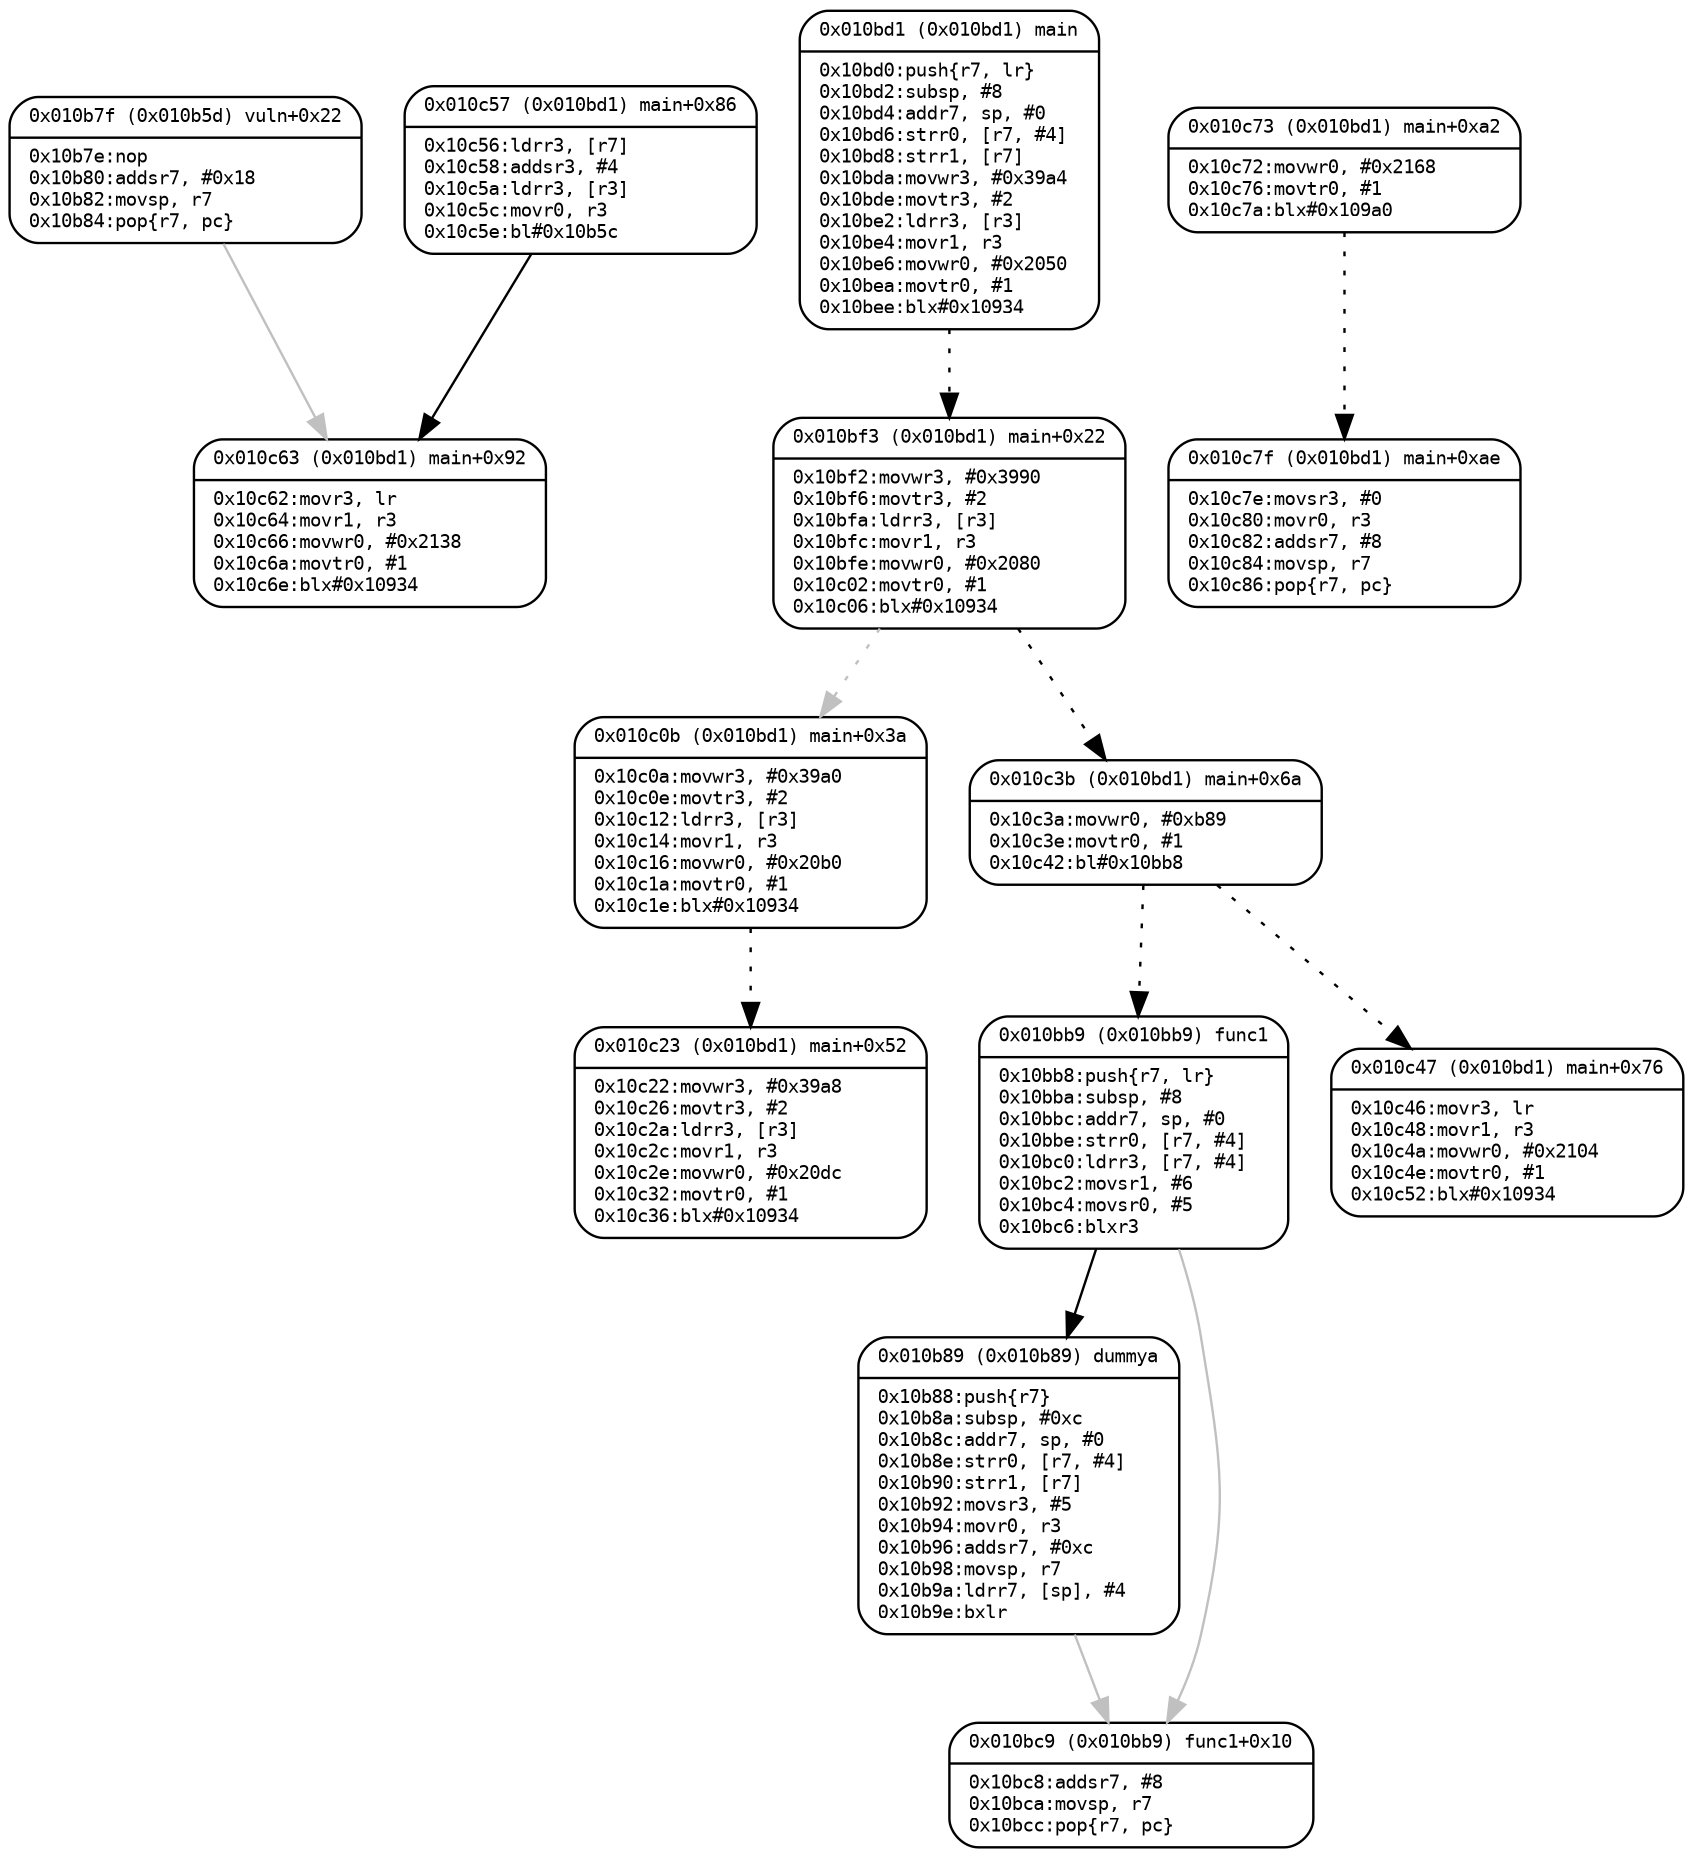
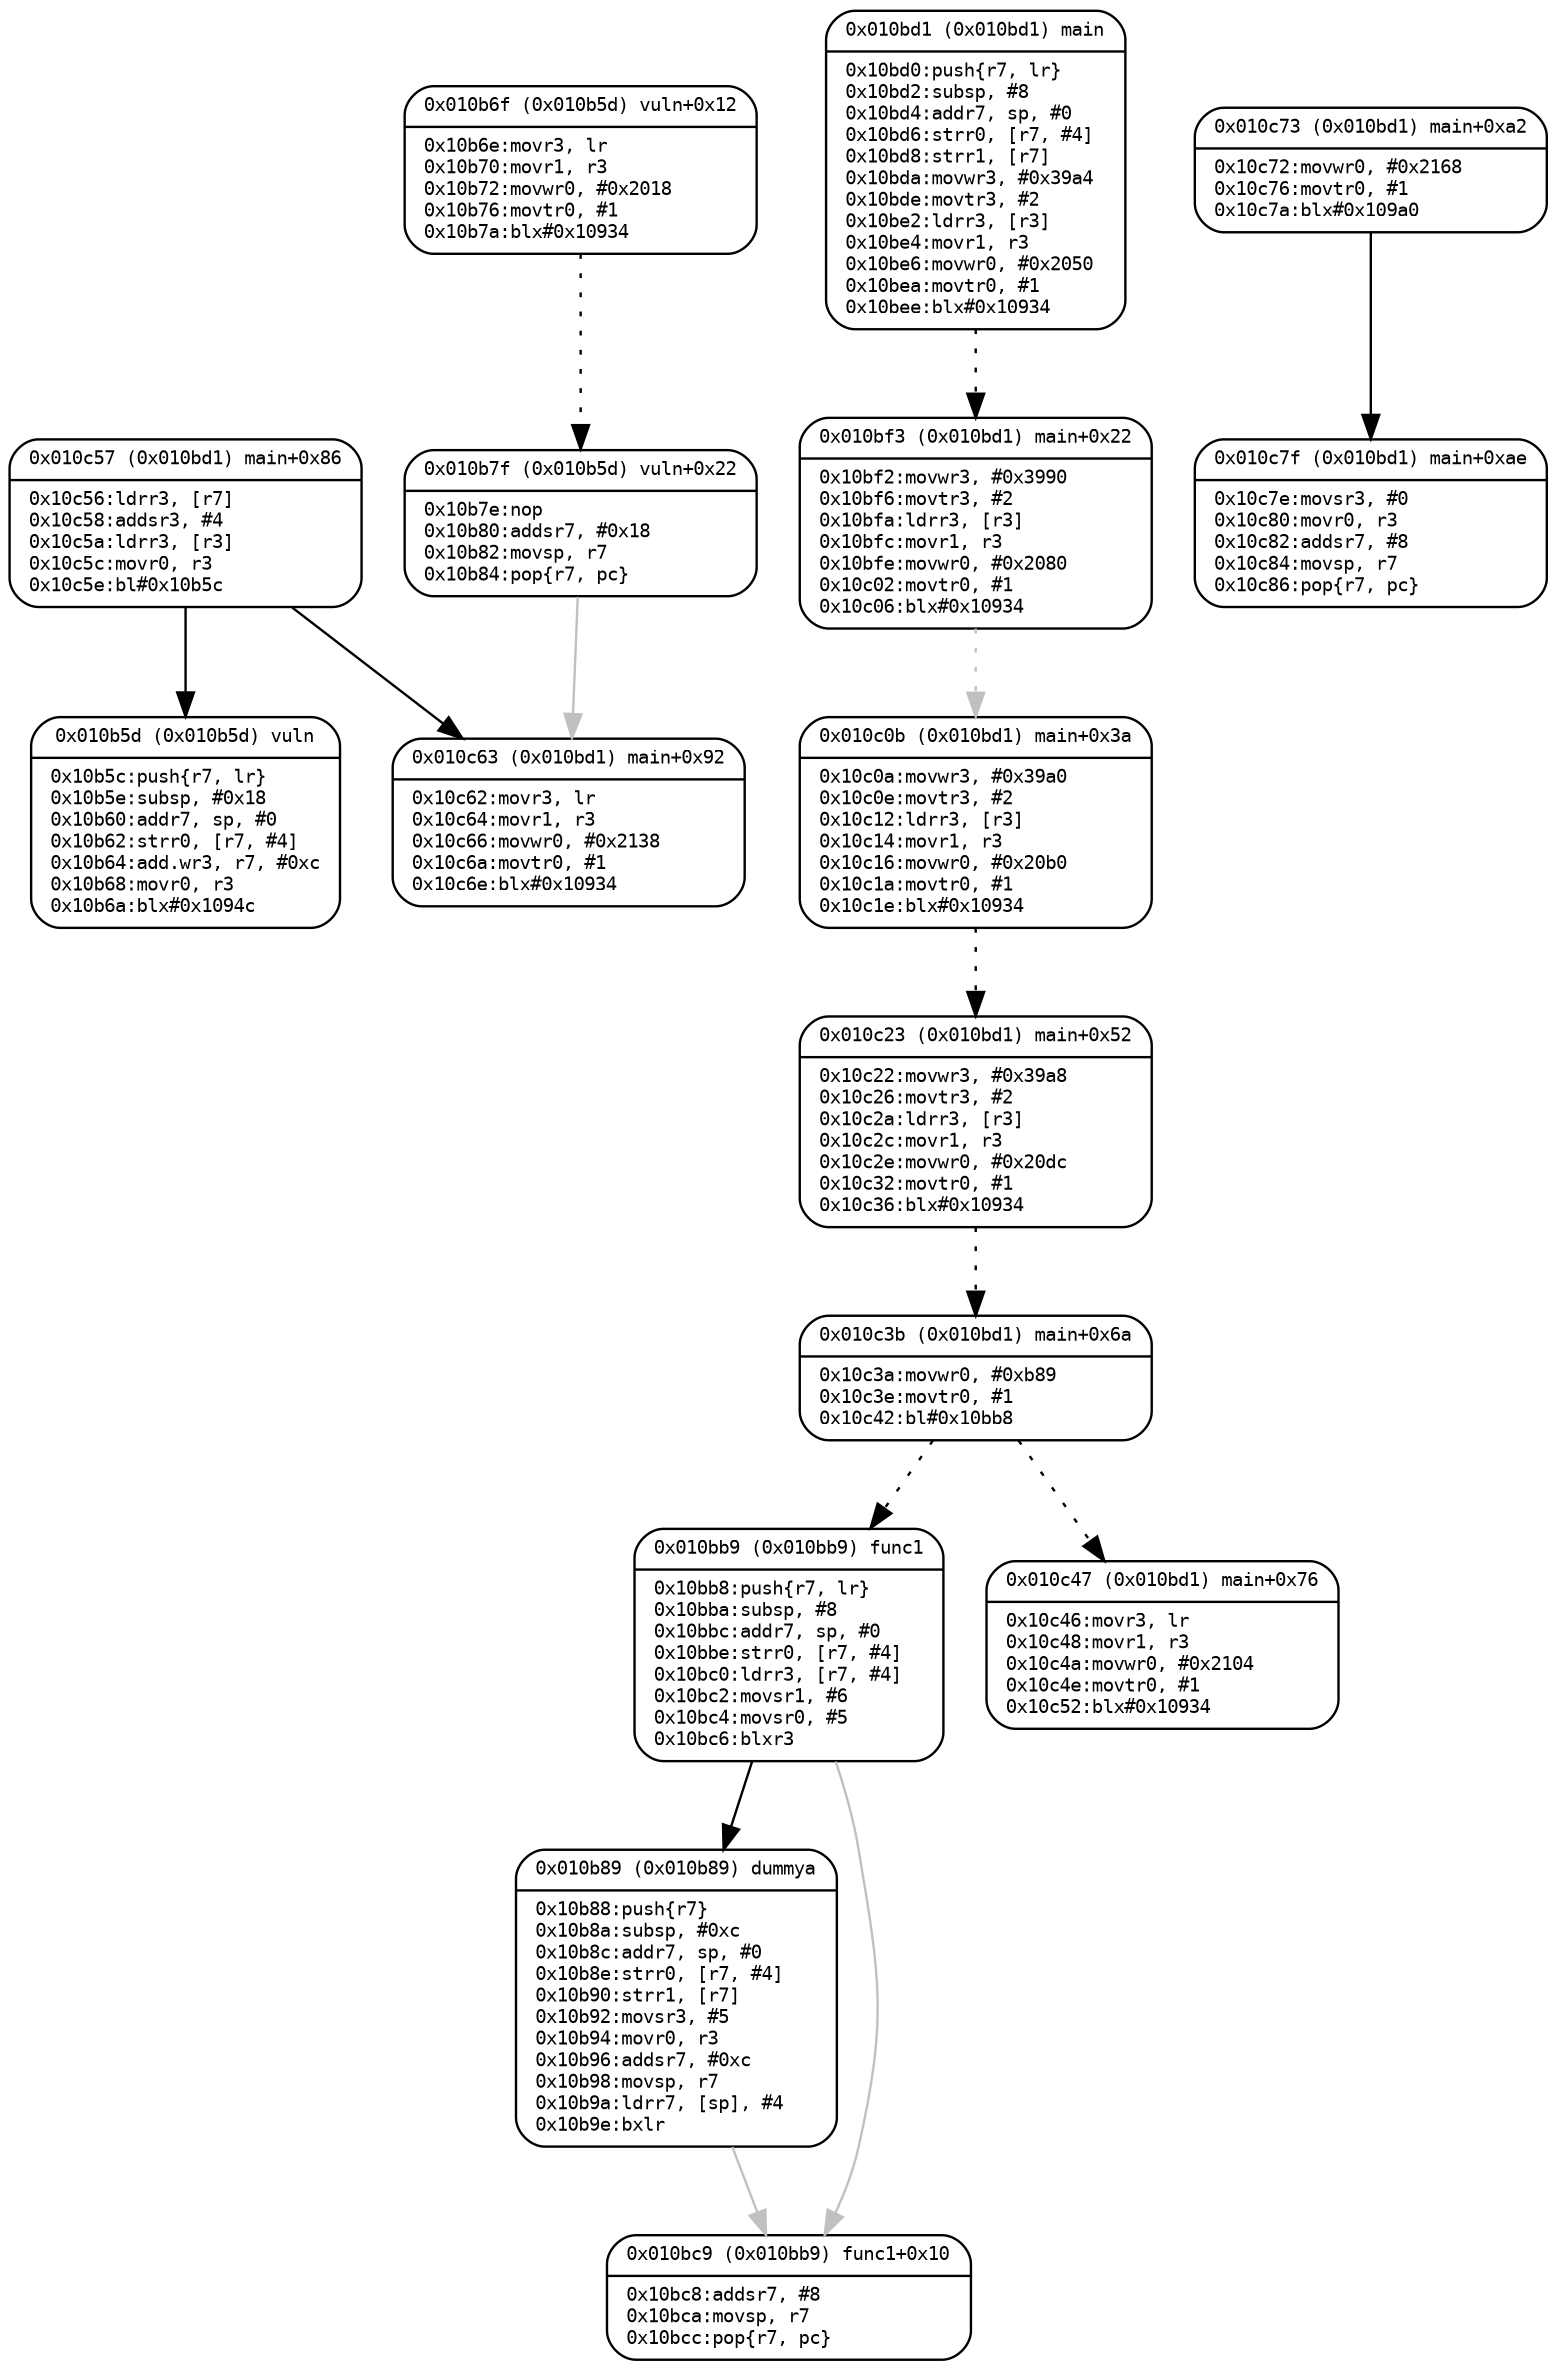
none -> (581, 170)
(1344, 323) -> (1371, 323)
(1055, 684) -> (976, 1259)
none -> (186, 822)
